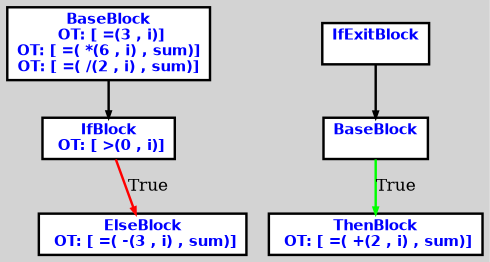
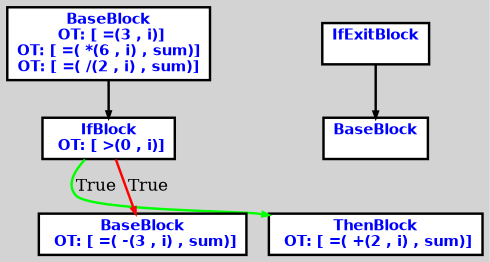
(376, 183) -> (148, 208)
(143, 234) -> (143, 234)
